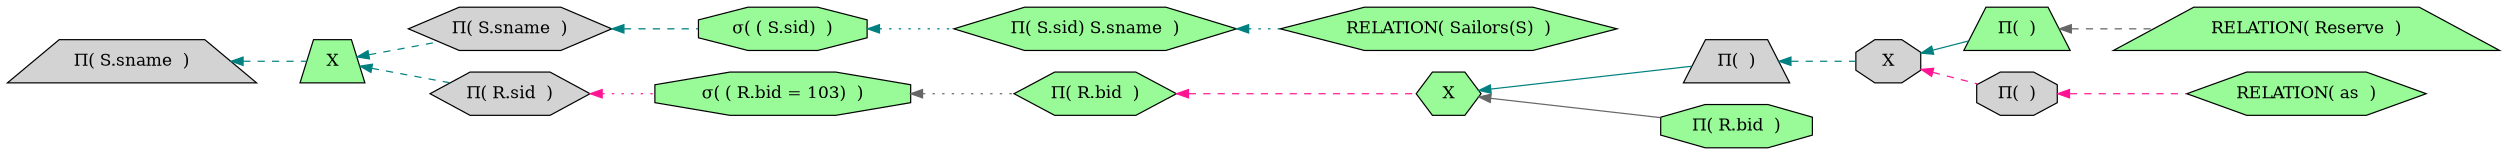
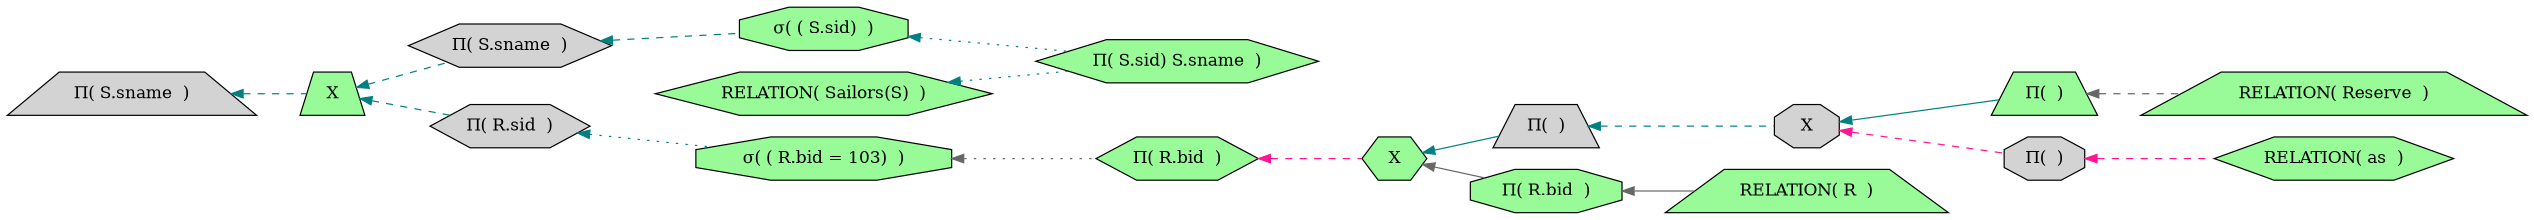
(1265, 29) -> (1014, 76)
(628, 94) -> (651, 141)
none -> (1807, 191)
